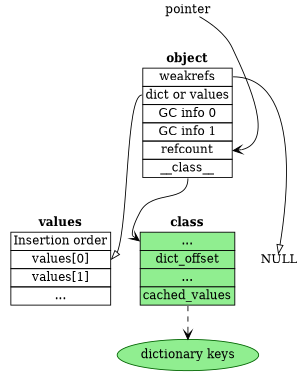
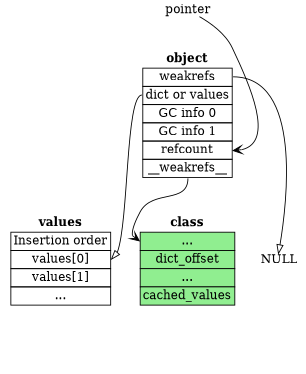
(188, 168) -> (188, 168)
(188, 355) -> none
